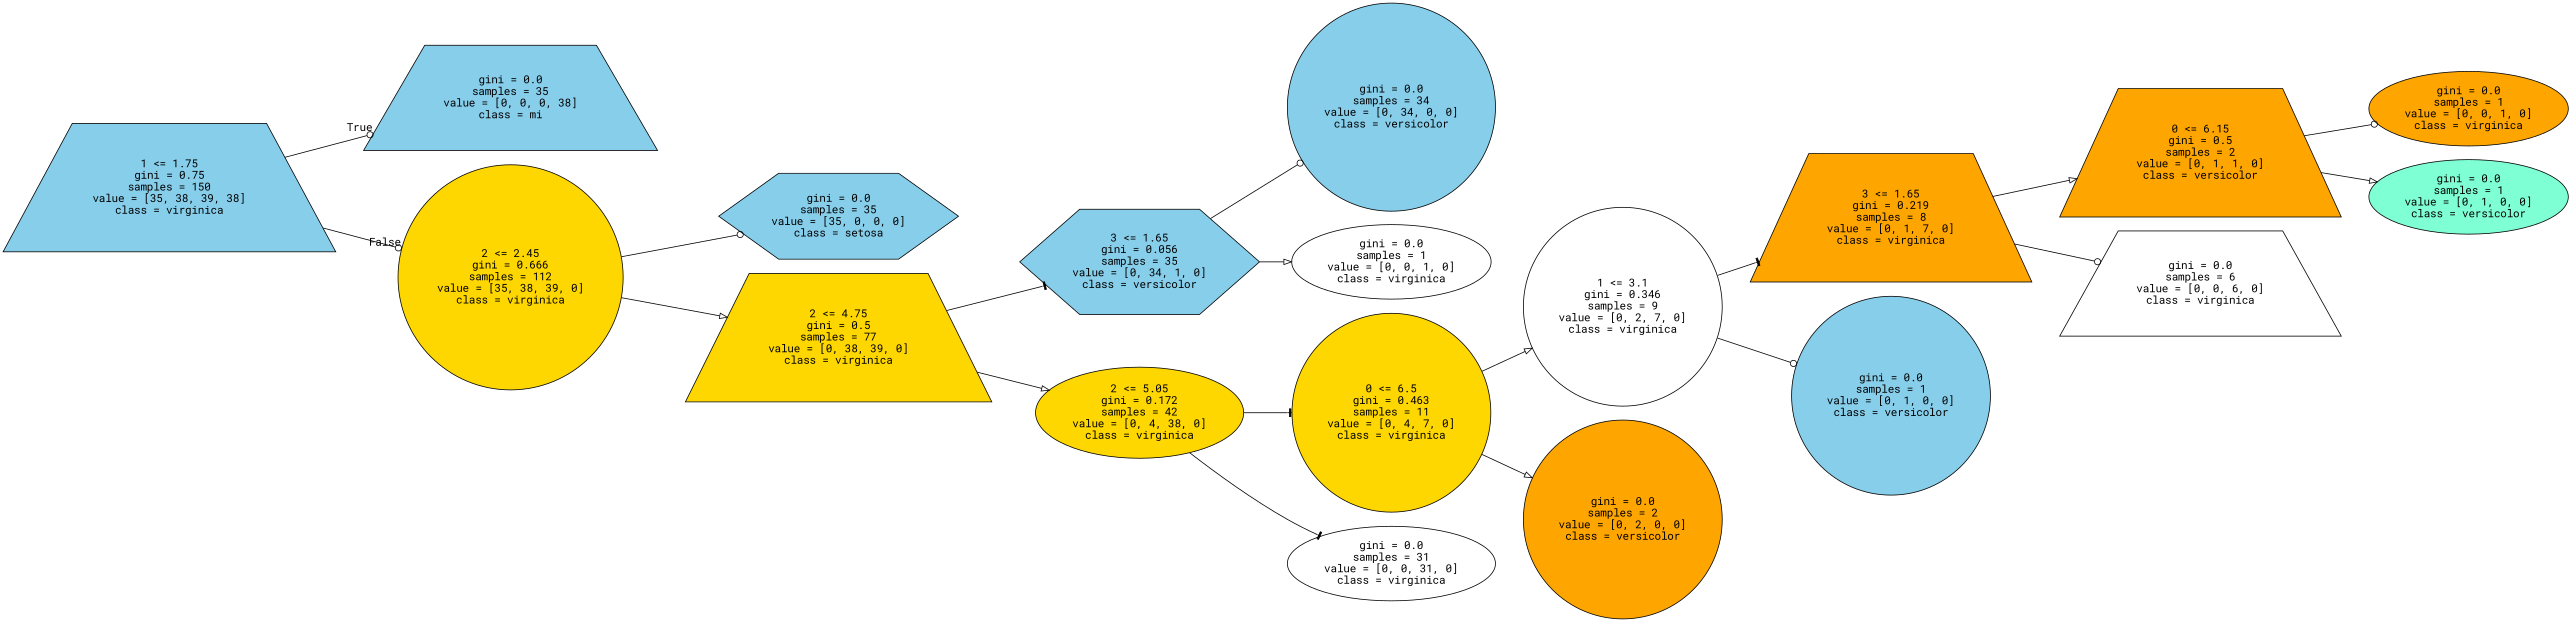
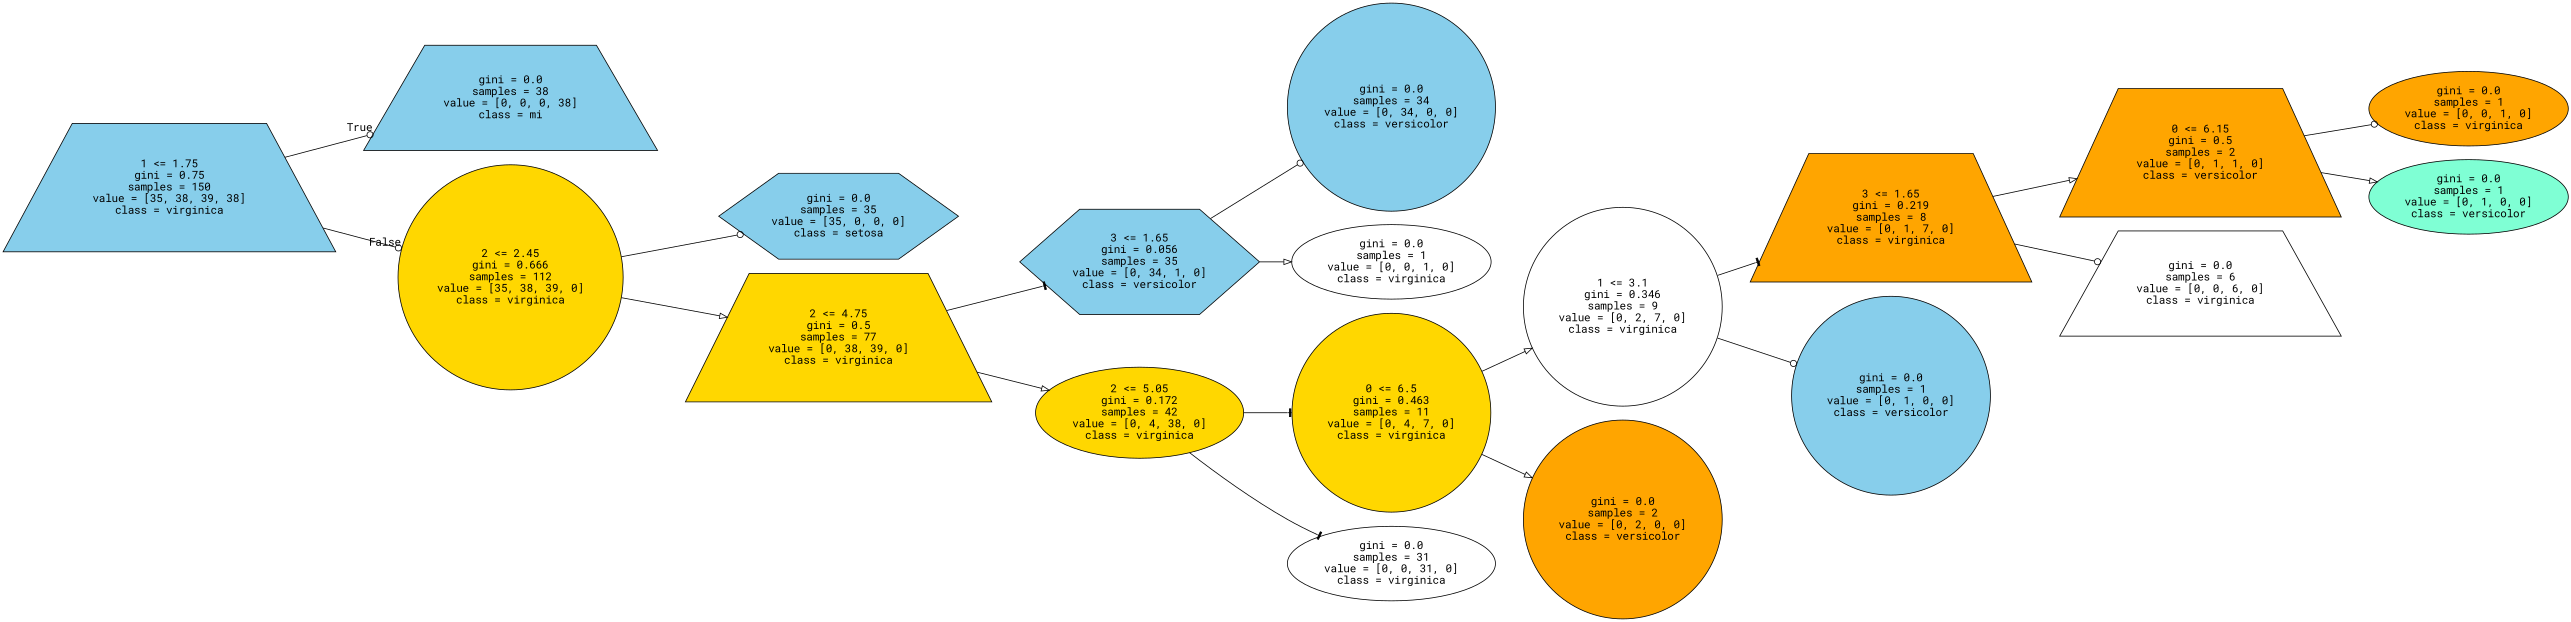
(511, 98) -> (511, 98)
